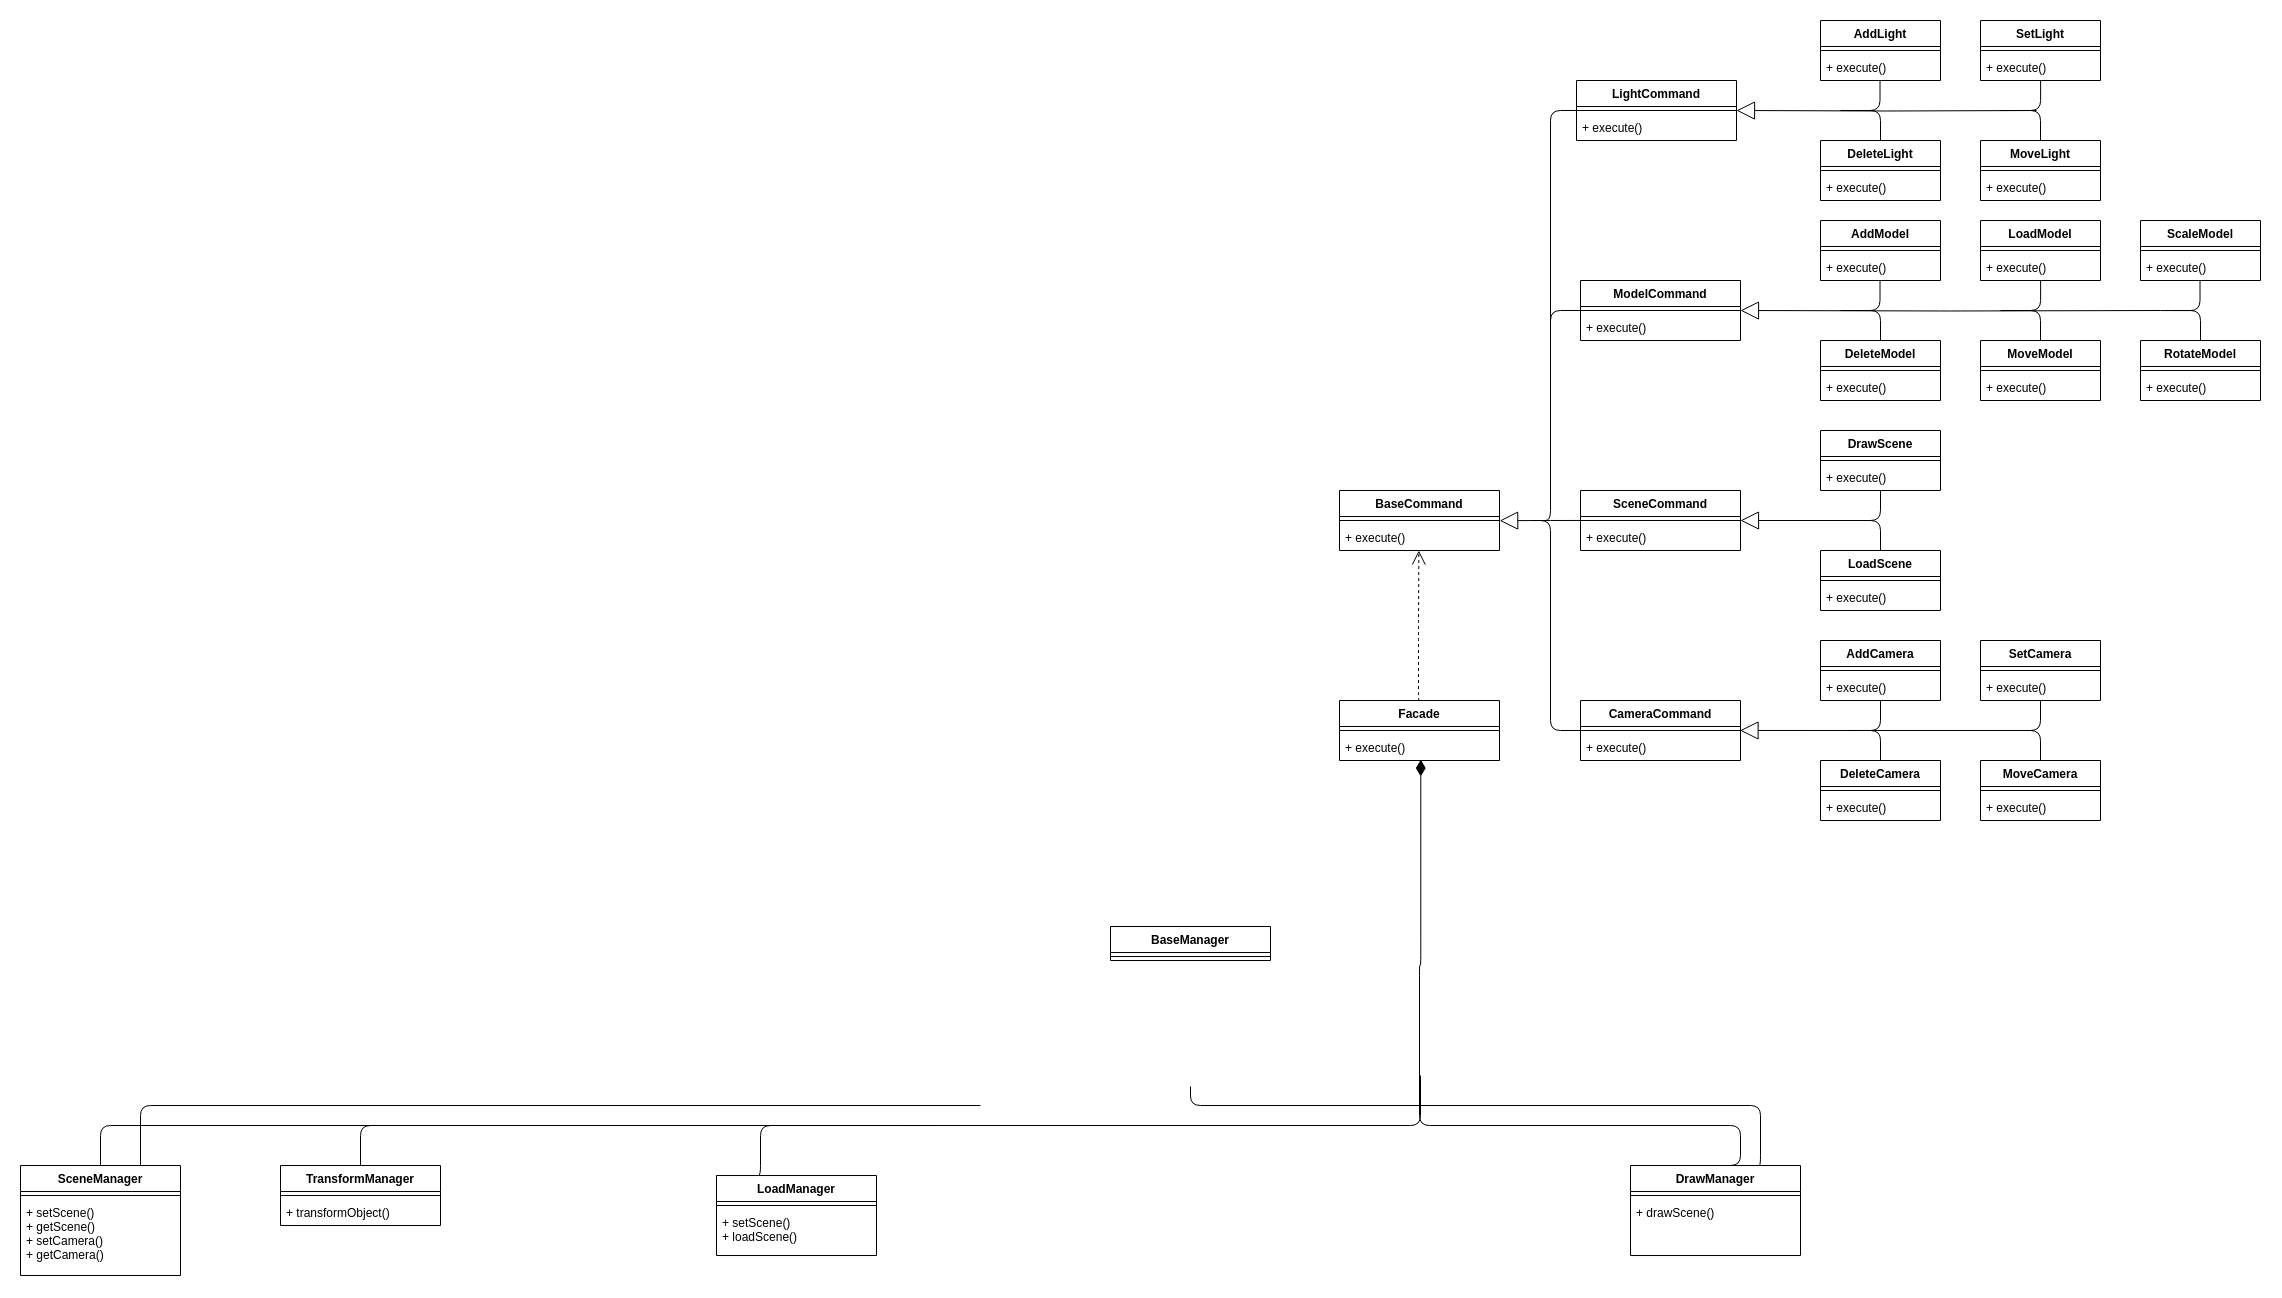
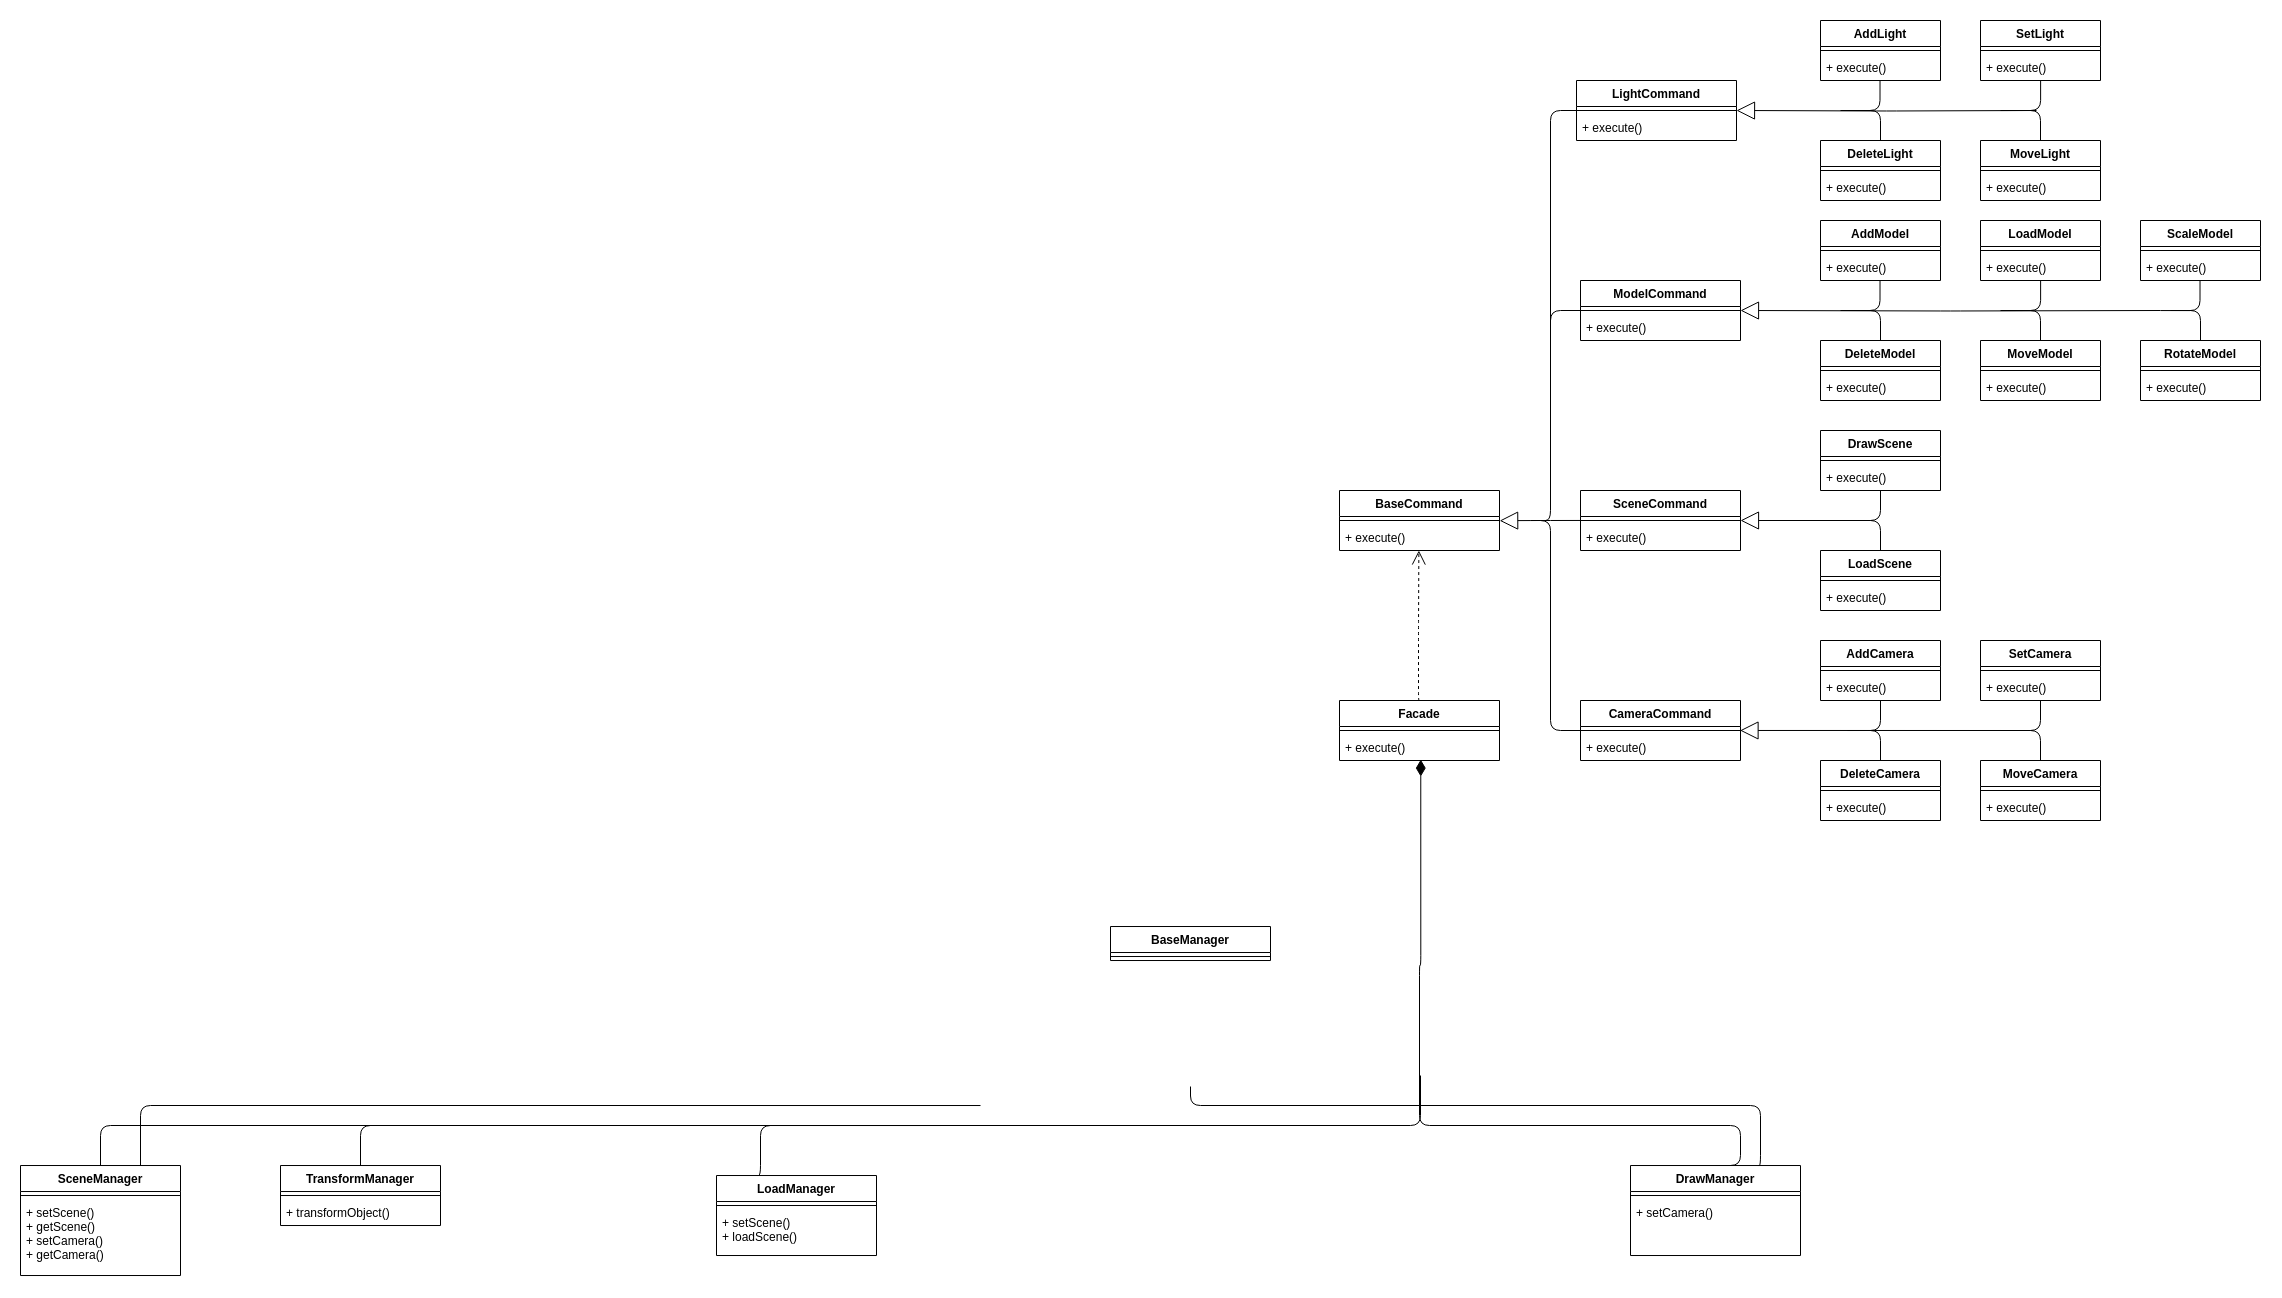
(1678, 1213) -> (1678, 1213)
